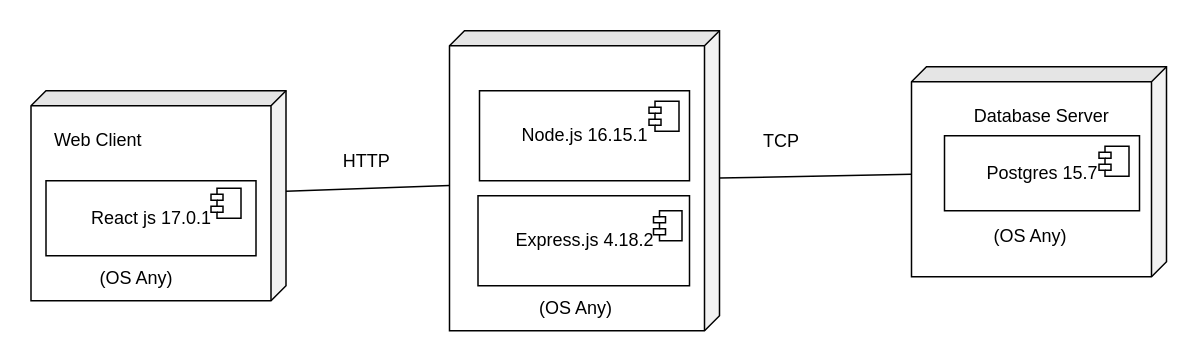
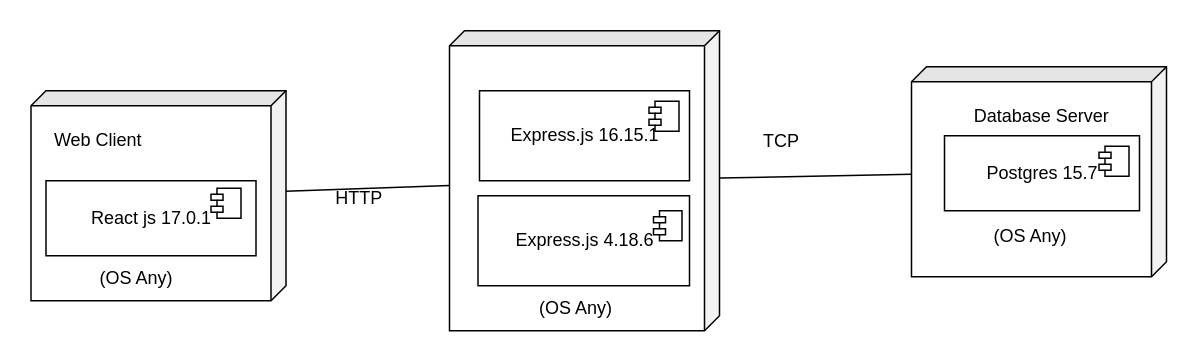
(585, 136) -> (585, 136)
(367, 161) -> (359, 199)
(585, 241) -> (585, 241)
